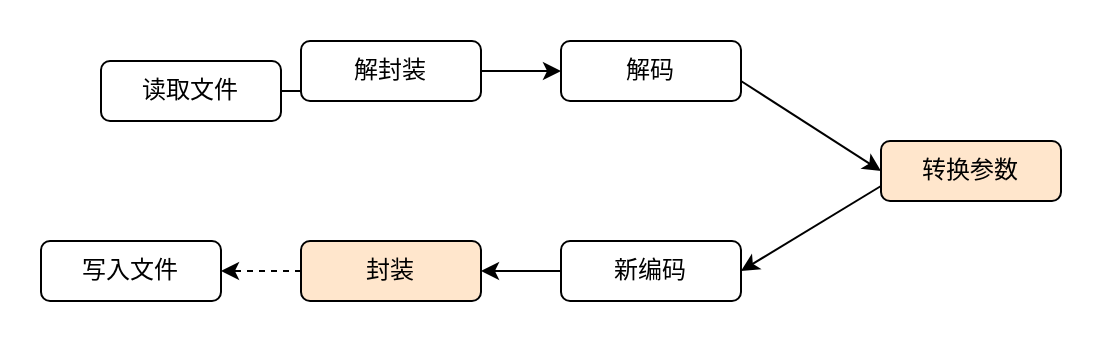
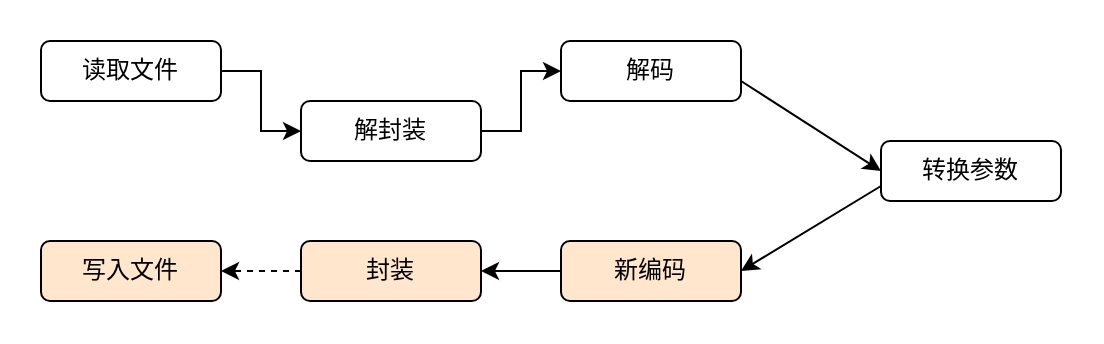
(391, 71) -> (391, 131)
(191, 91) -> (131, 71)
(971, 171) -> (971, 171)
(131, 271) -> (131, 271)
(651, 271) -> (651, 271)
